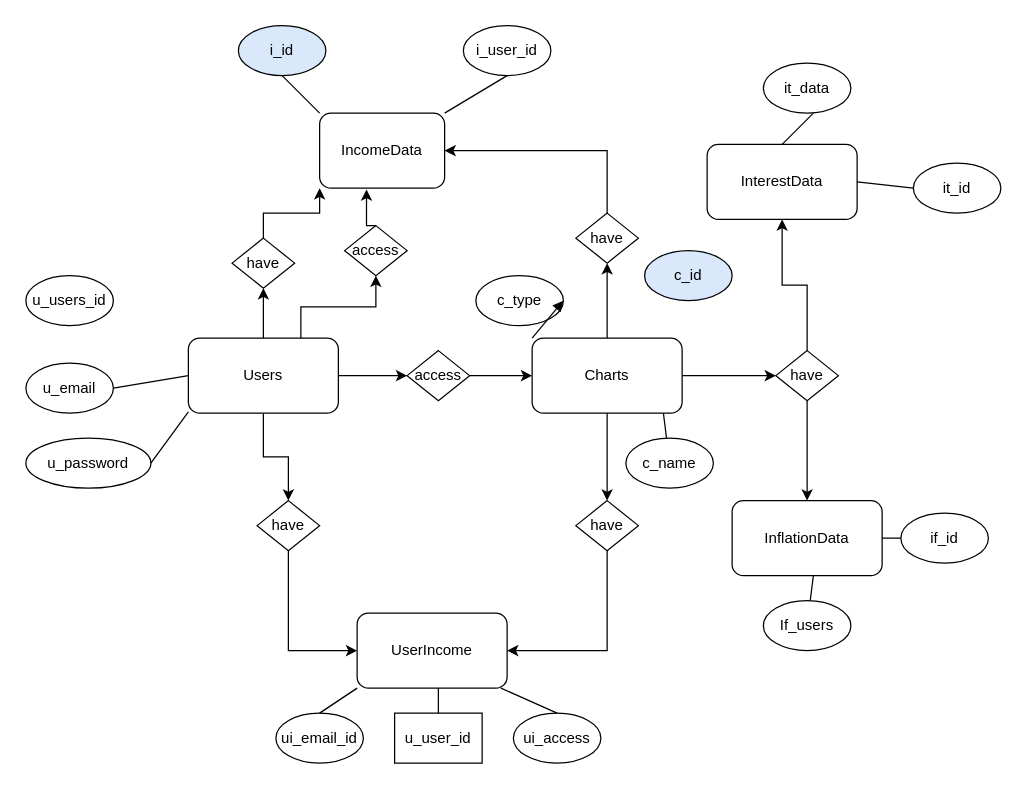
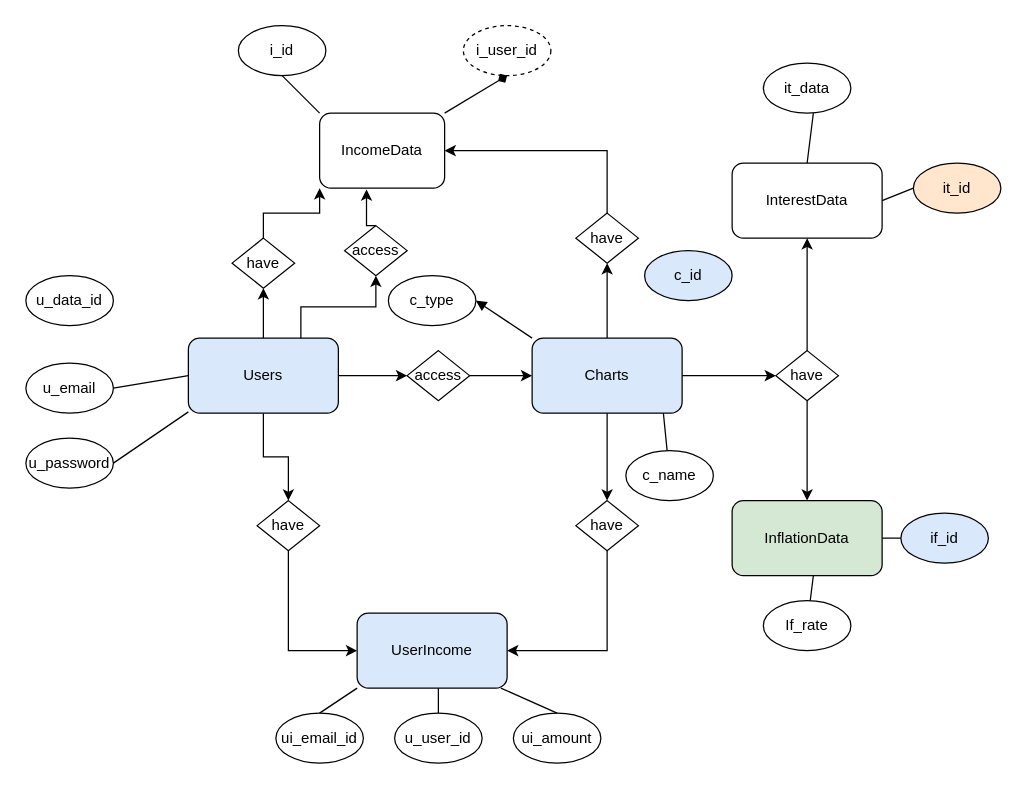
(282, 51) -> (282, 51)
(507, 51) -> (507, 51)
(503, 78) -> (498, 81)
(782, 182) -> (807, 201)
(957, 188) -> (957, 188)
(69, 301) -> (69, 301)
(519, 301) -> (432, 301)
(263, 376) -> (263, 376)
(607, 376) -> (607, 376)
(88, 463) -> (69, 463)
(669, 463) -> (669, 476)
(807, 538) -> (807, 538)
(944, 538) -> (944, 538)
(807, 626) -> (807, 626)
(432, 651) -> (432, 651)
(438, 738) -> (438, 738)
(557, 738) -> (557, 738)
